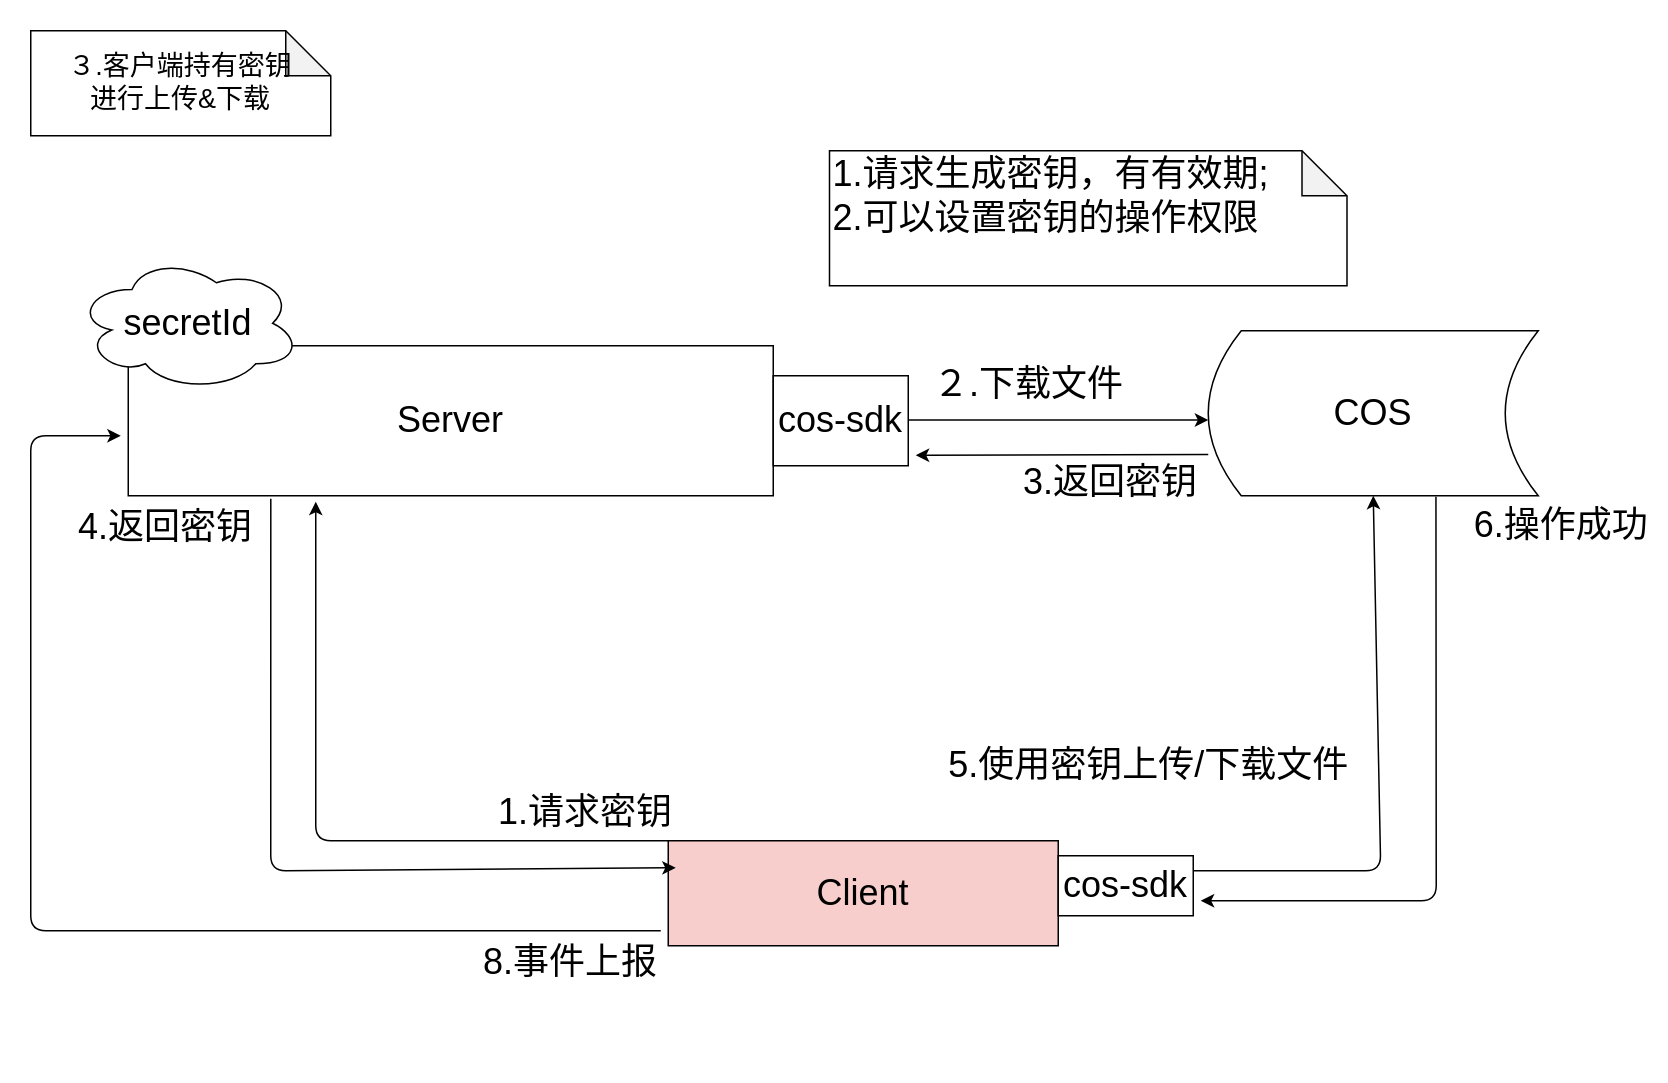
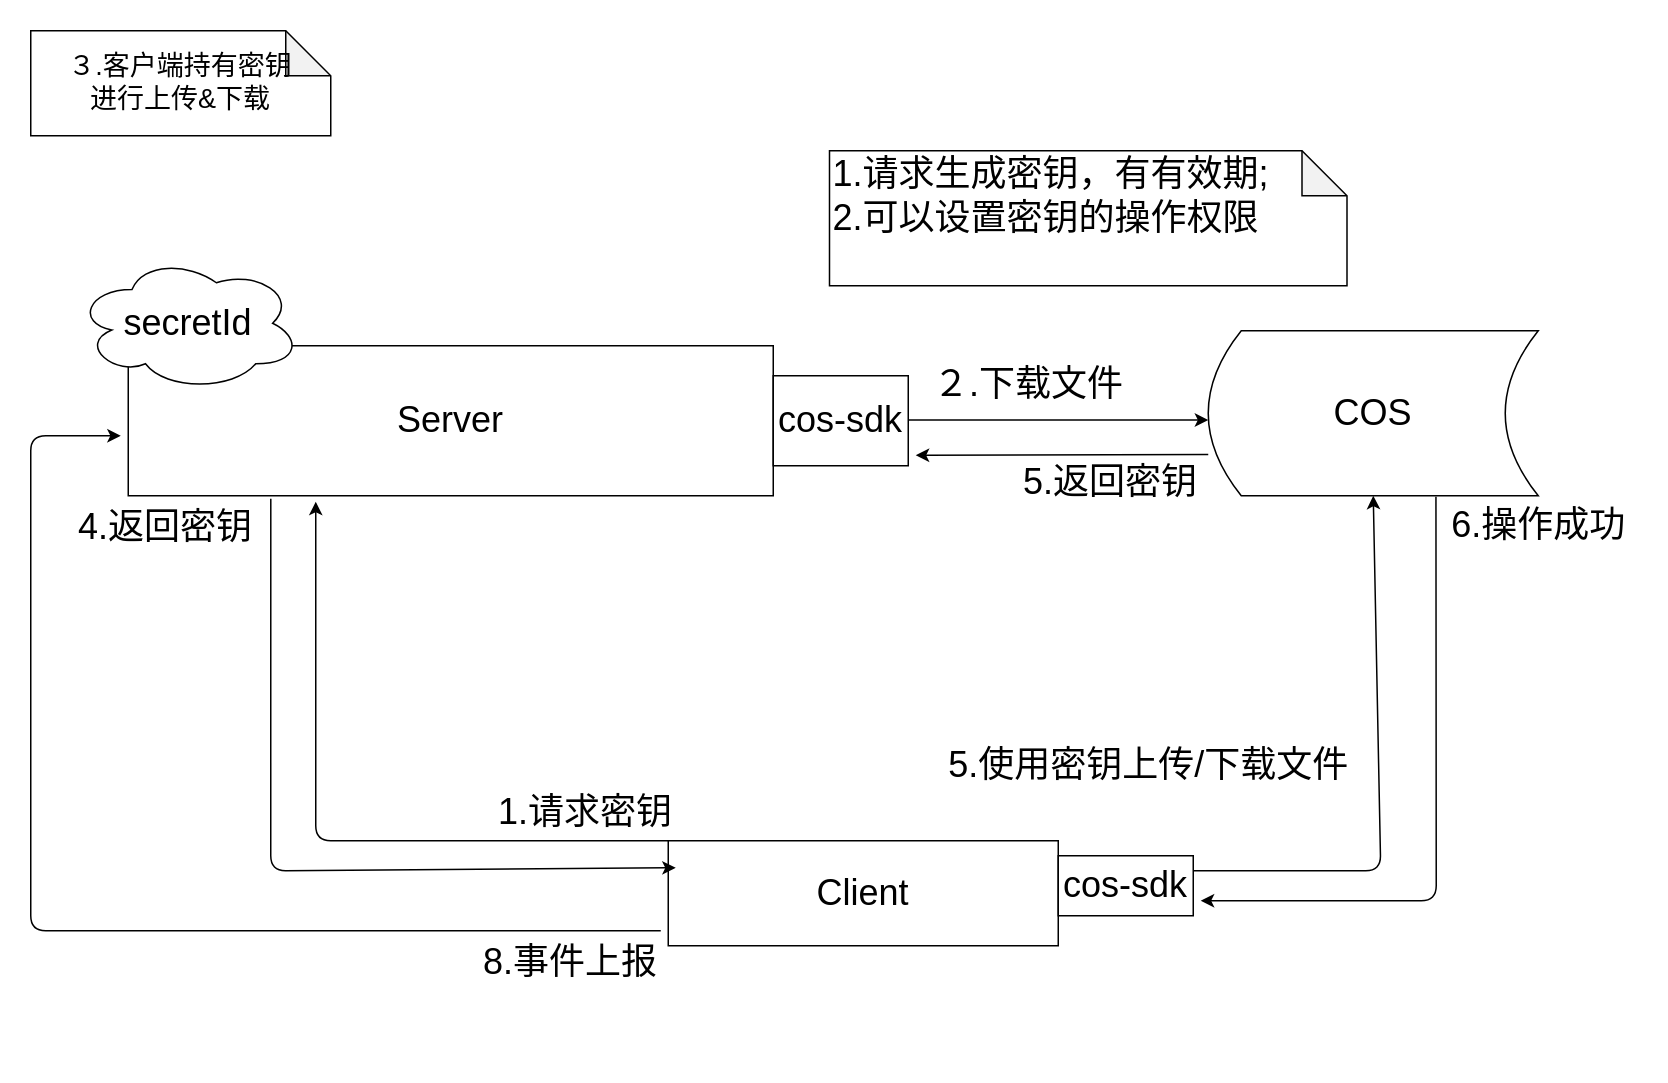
(1067, 472) -> (1067, 472)
(1561, 526) -> (1538, 526)
(863, 893) -> (863, 893)
